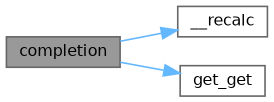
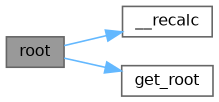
(63, 52) -> (35, 52)
(223, 81) -> (167, 81)
